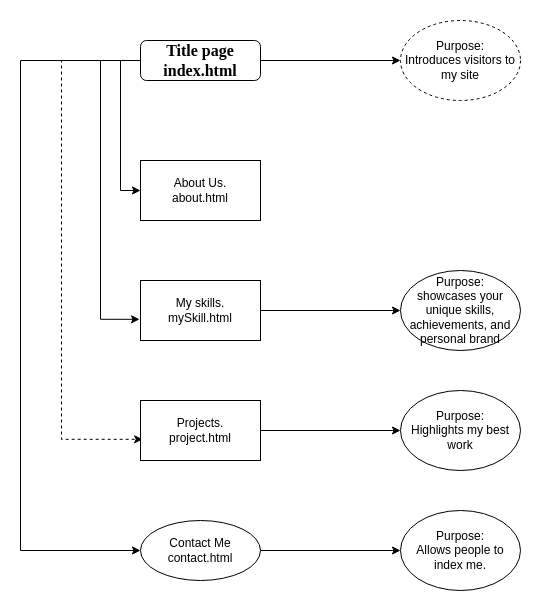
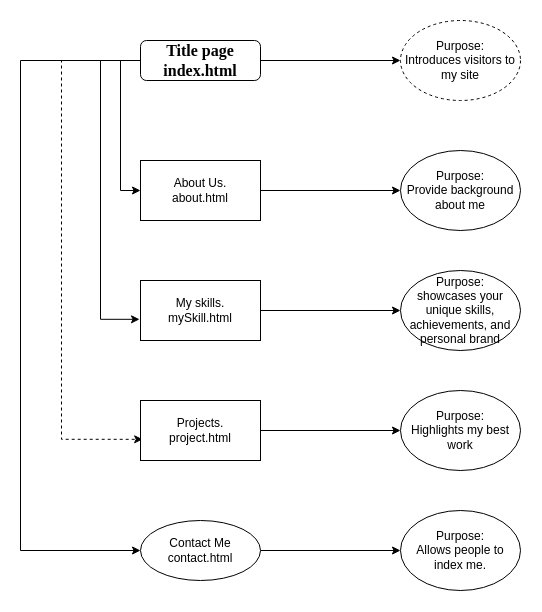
none -> (327, 191)
none -> (461, 191)
